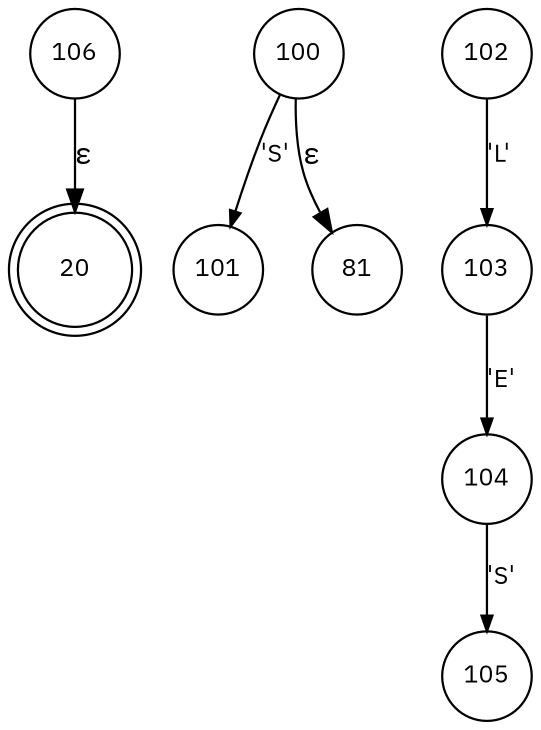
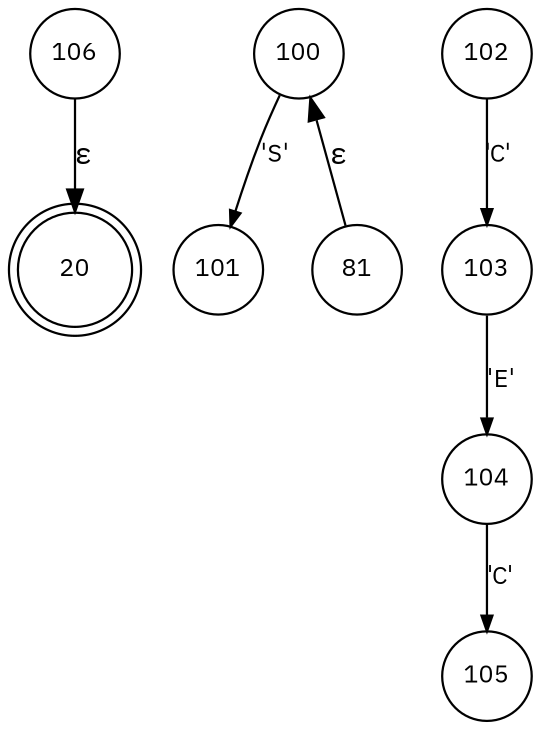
(499, 156) -> (499, 156)
(300, 157) -> (331, 173)
(502, 578) -> (502, 578)
